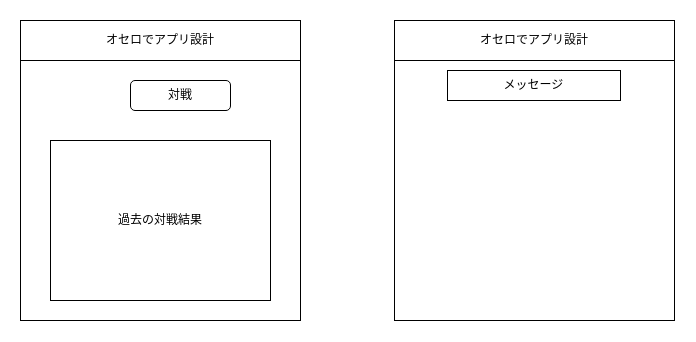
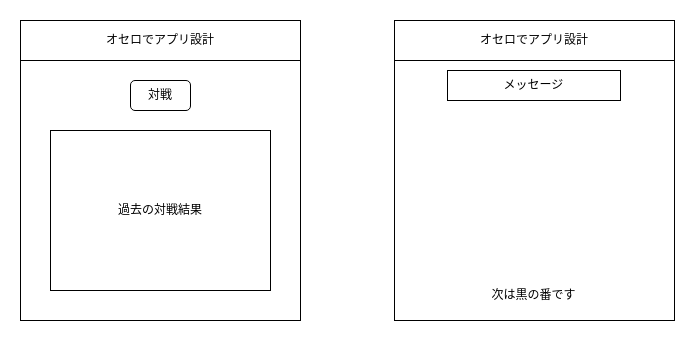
(181, 96) -> (161, 96)
(161, 221) -> (161, 211)
none -> (534, 296)
